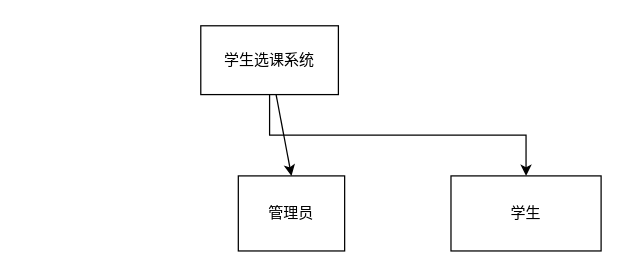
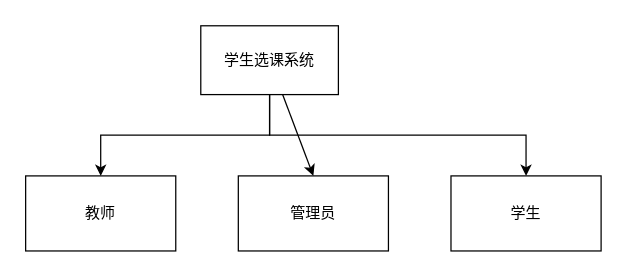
none -> (168, 135)
none -> (101, 213)
(291, 213) -> (313, 213)
